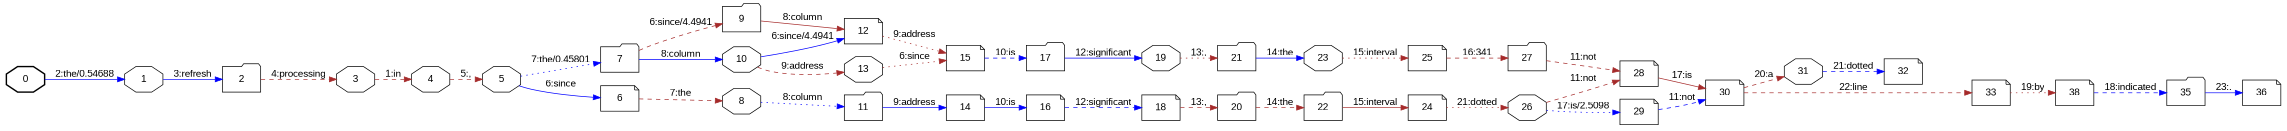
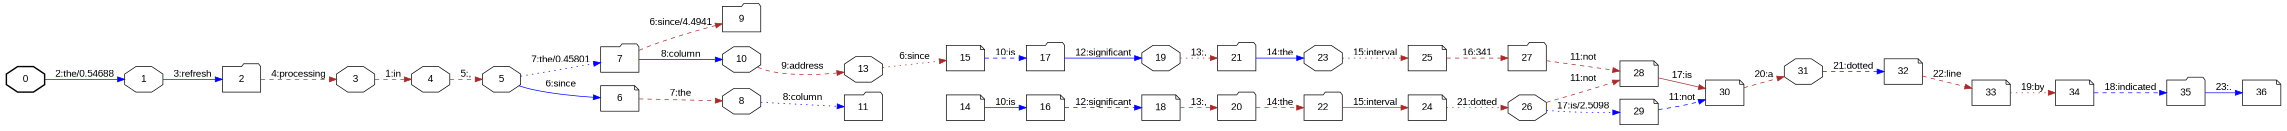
(863, 31) -> none
(1854, 93) -> (1944, 81)
(2075, 93) -> (2075, 93)
(911, 108) -> none
